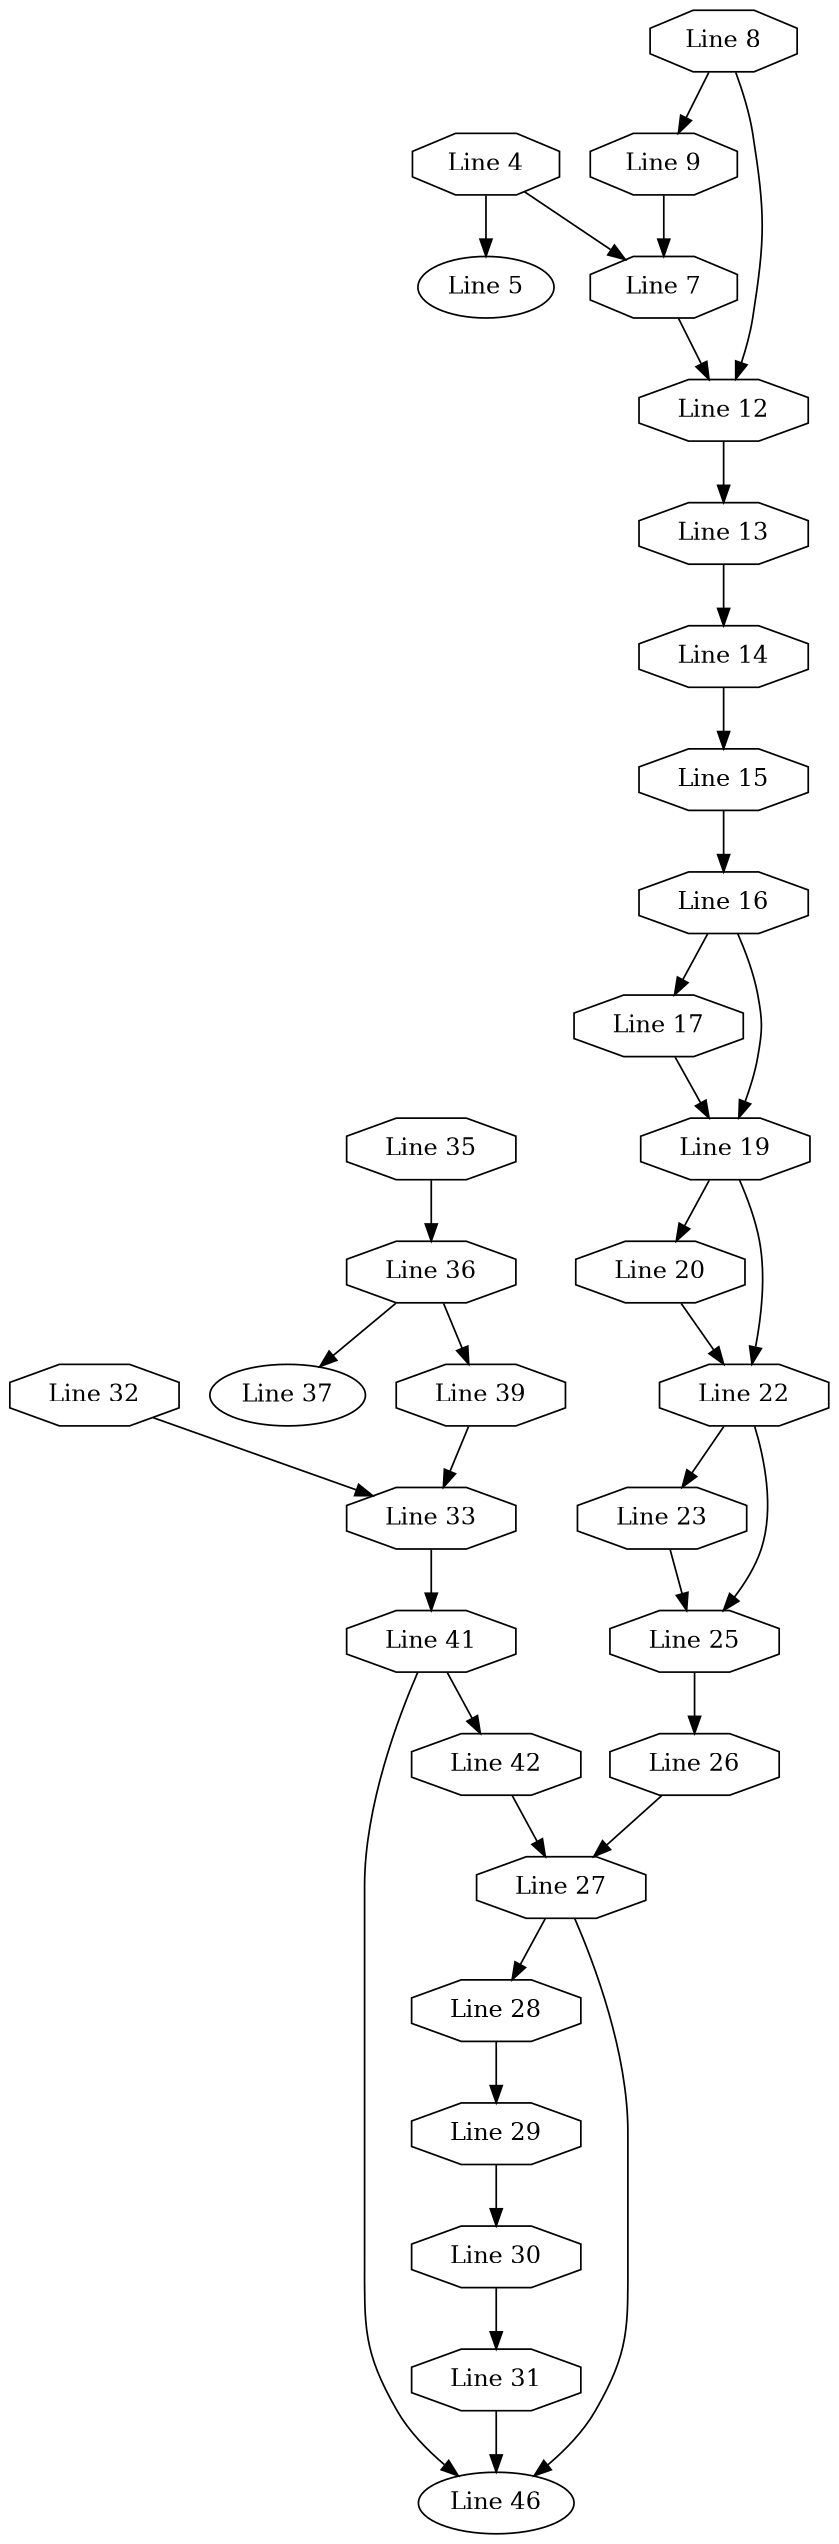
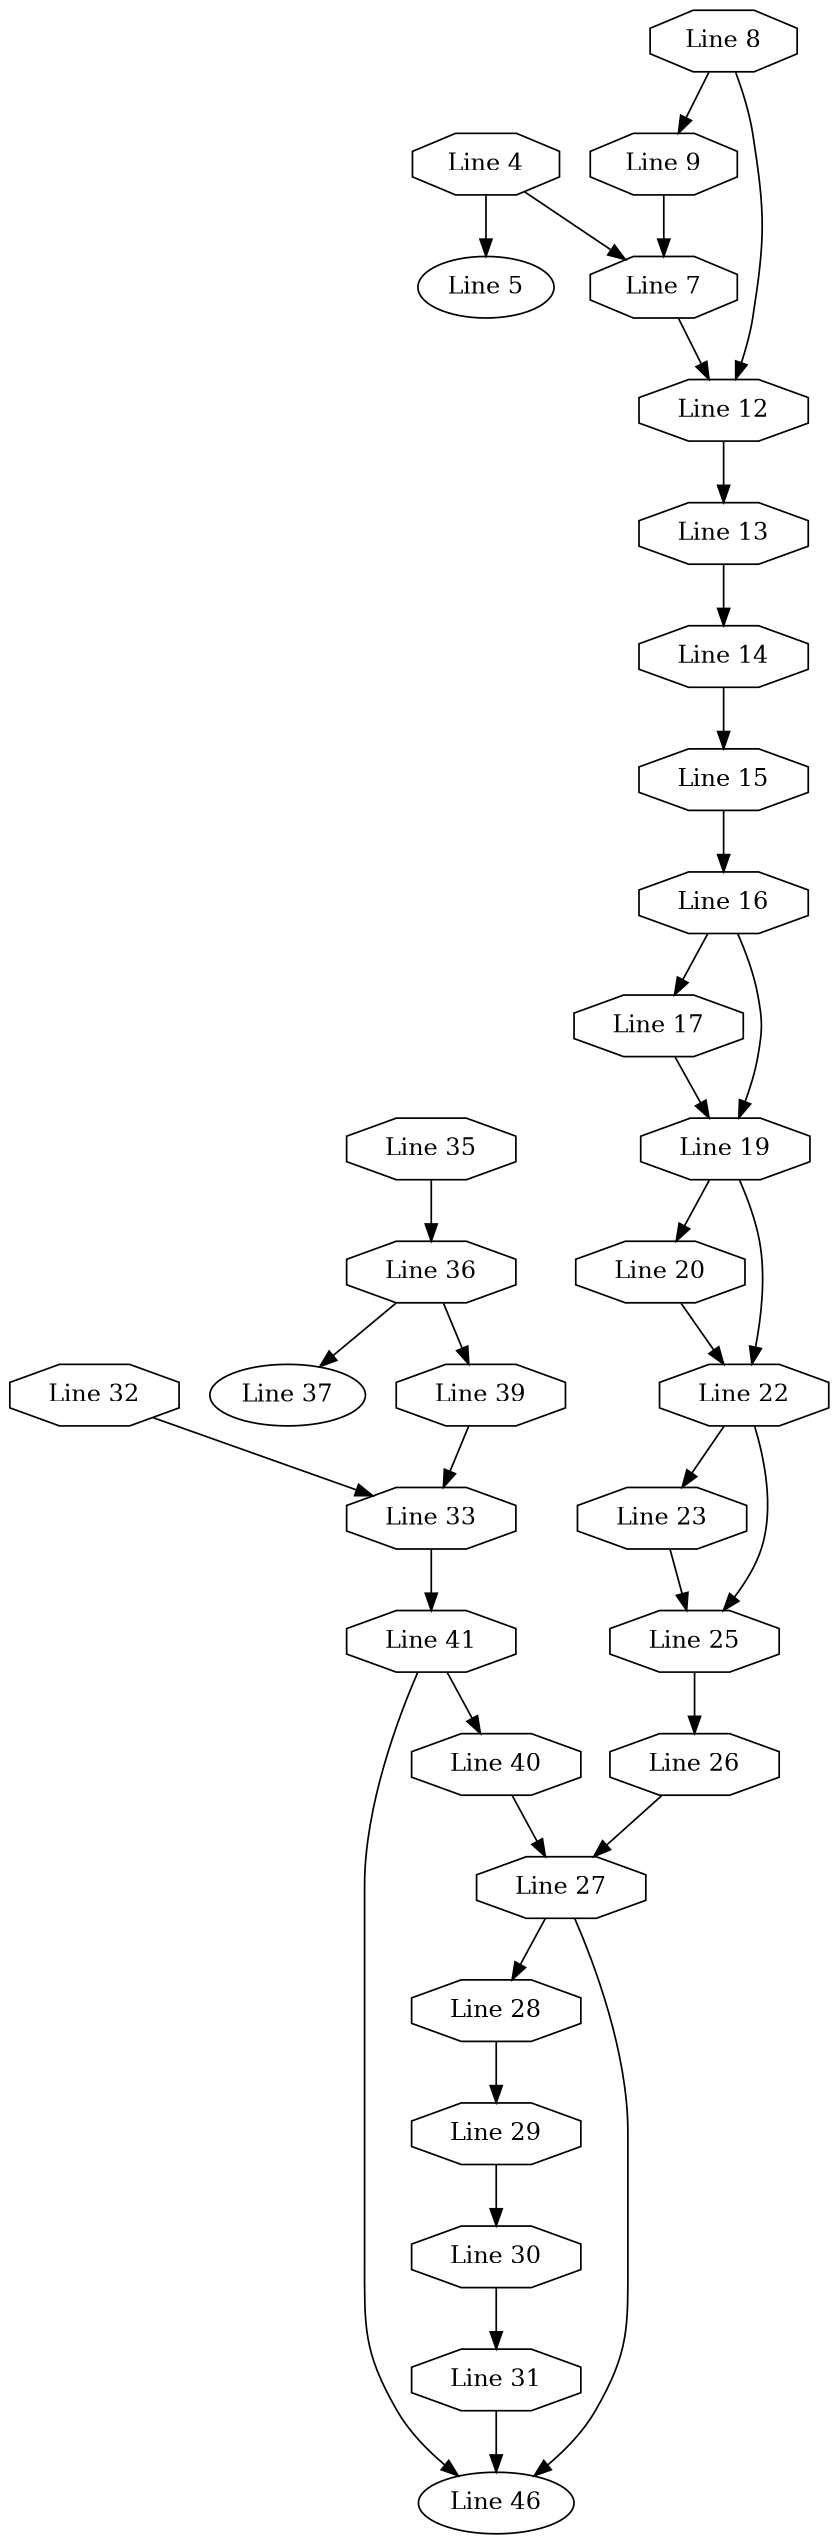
(496, 1764) -> (496, 1764)
